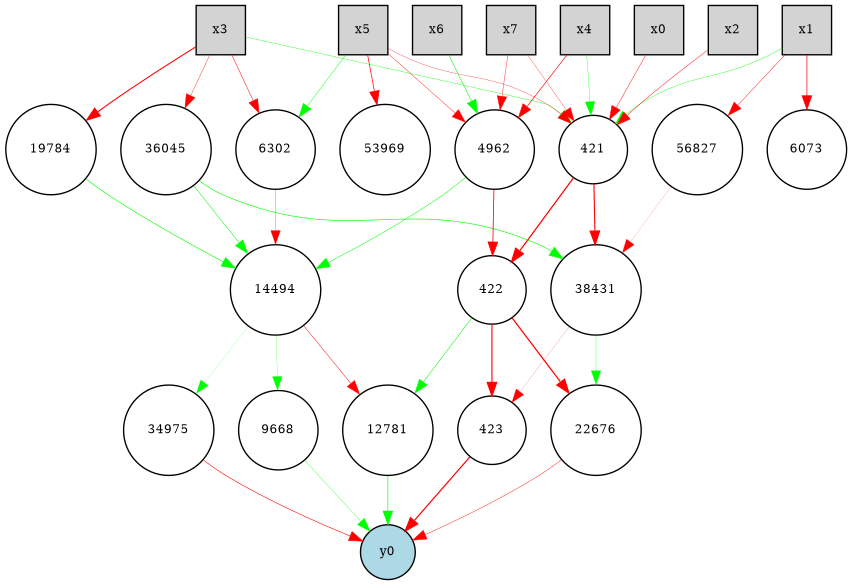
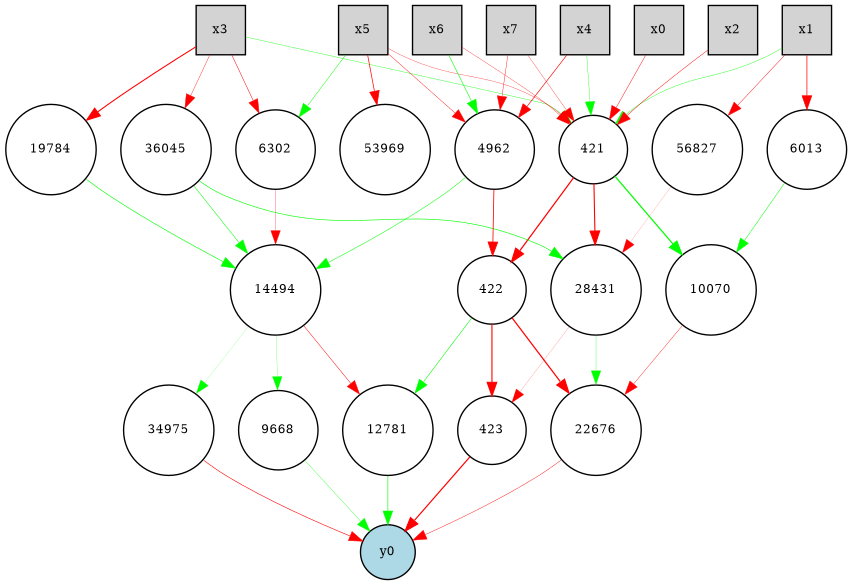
none -> (497, 70)
(807, 150) -> (807, 150)
(596, 290) -> (596, 290)
none -> (711, 290)
